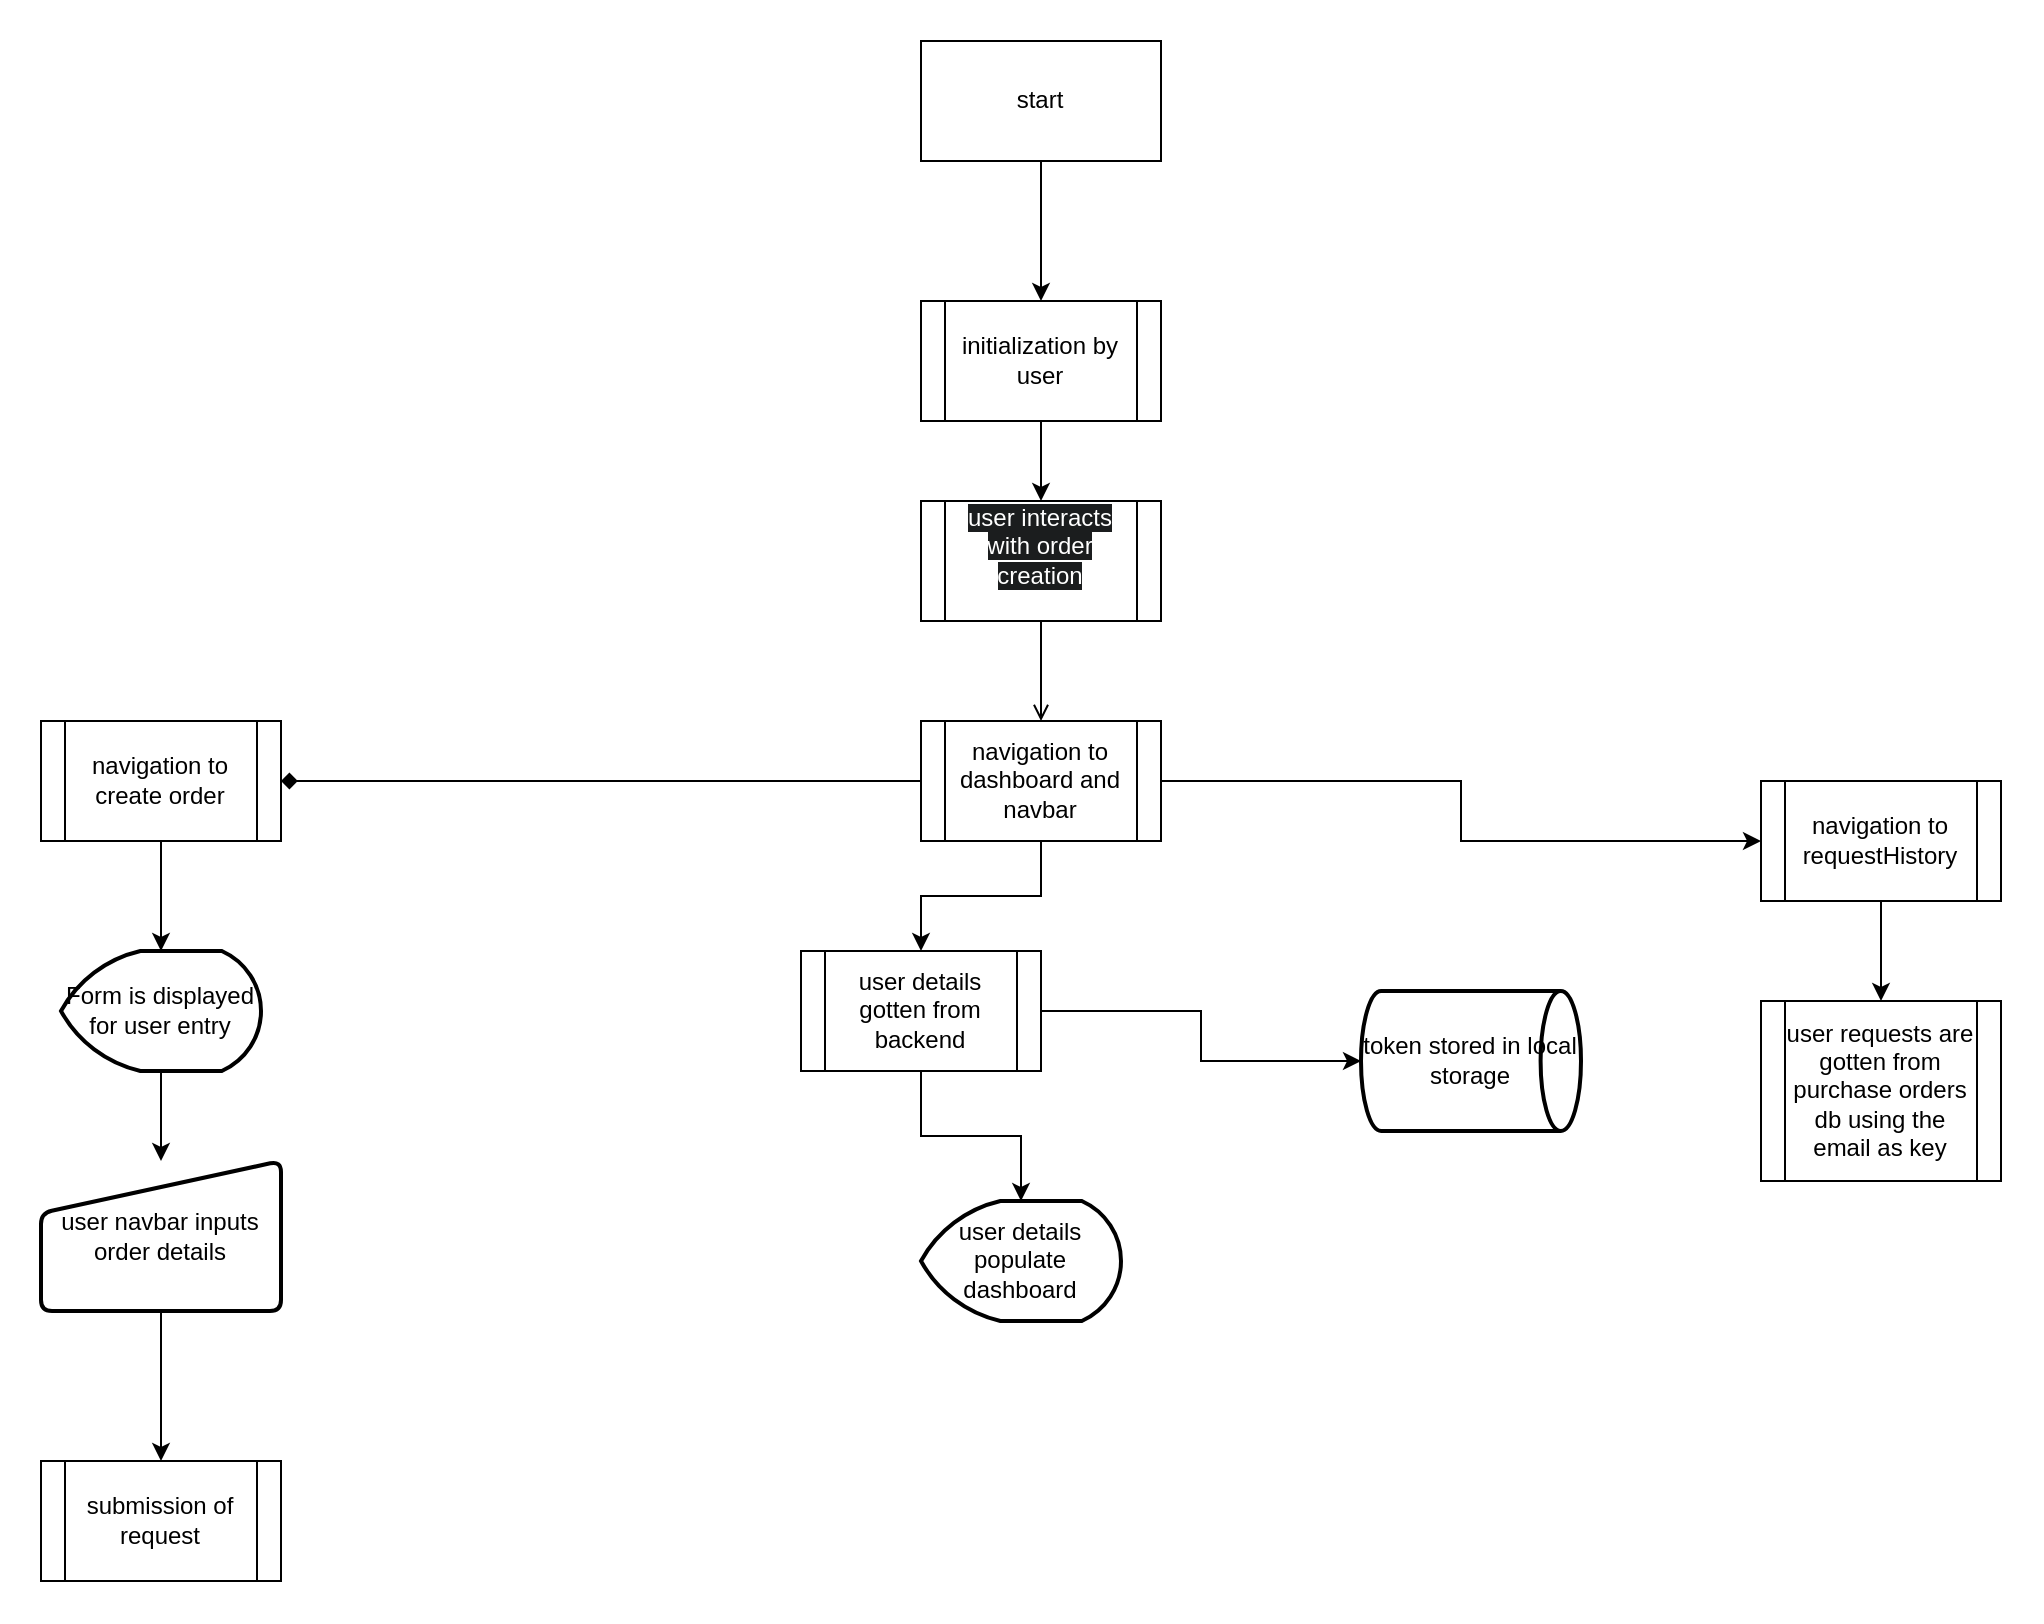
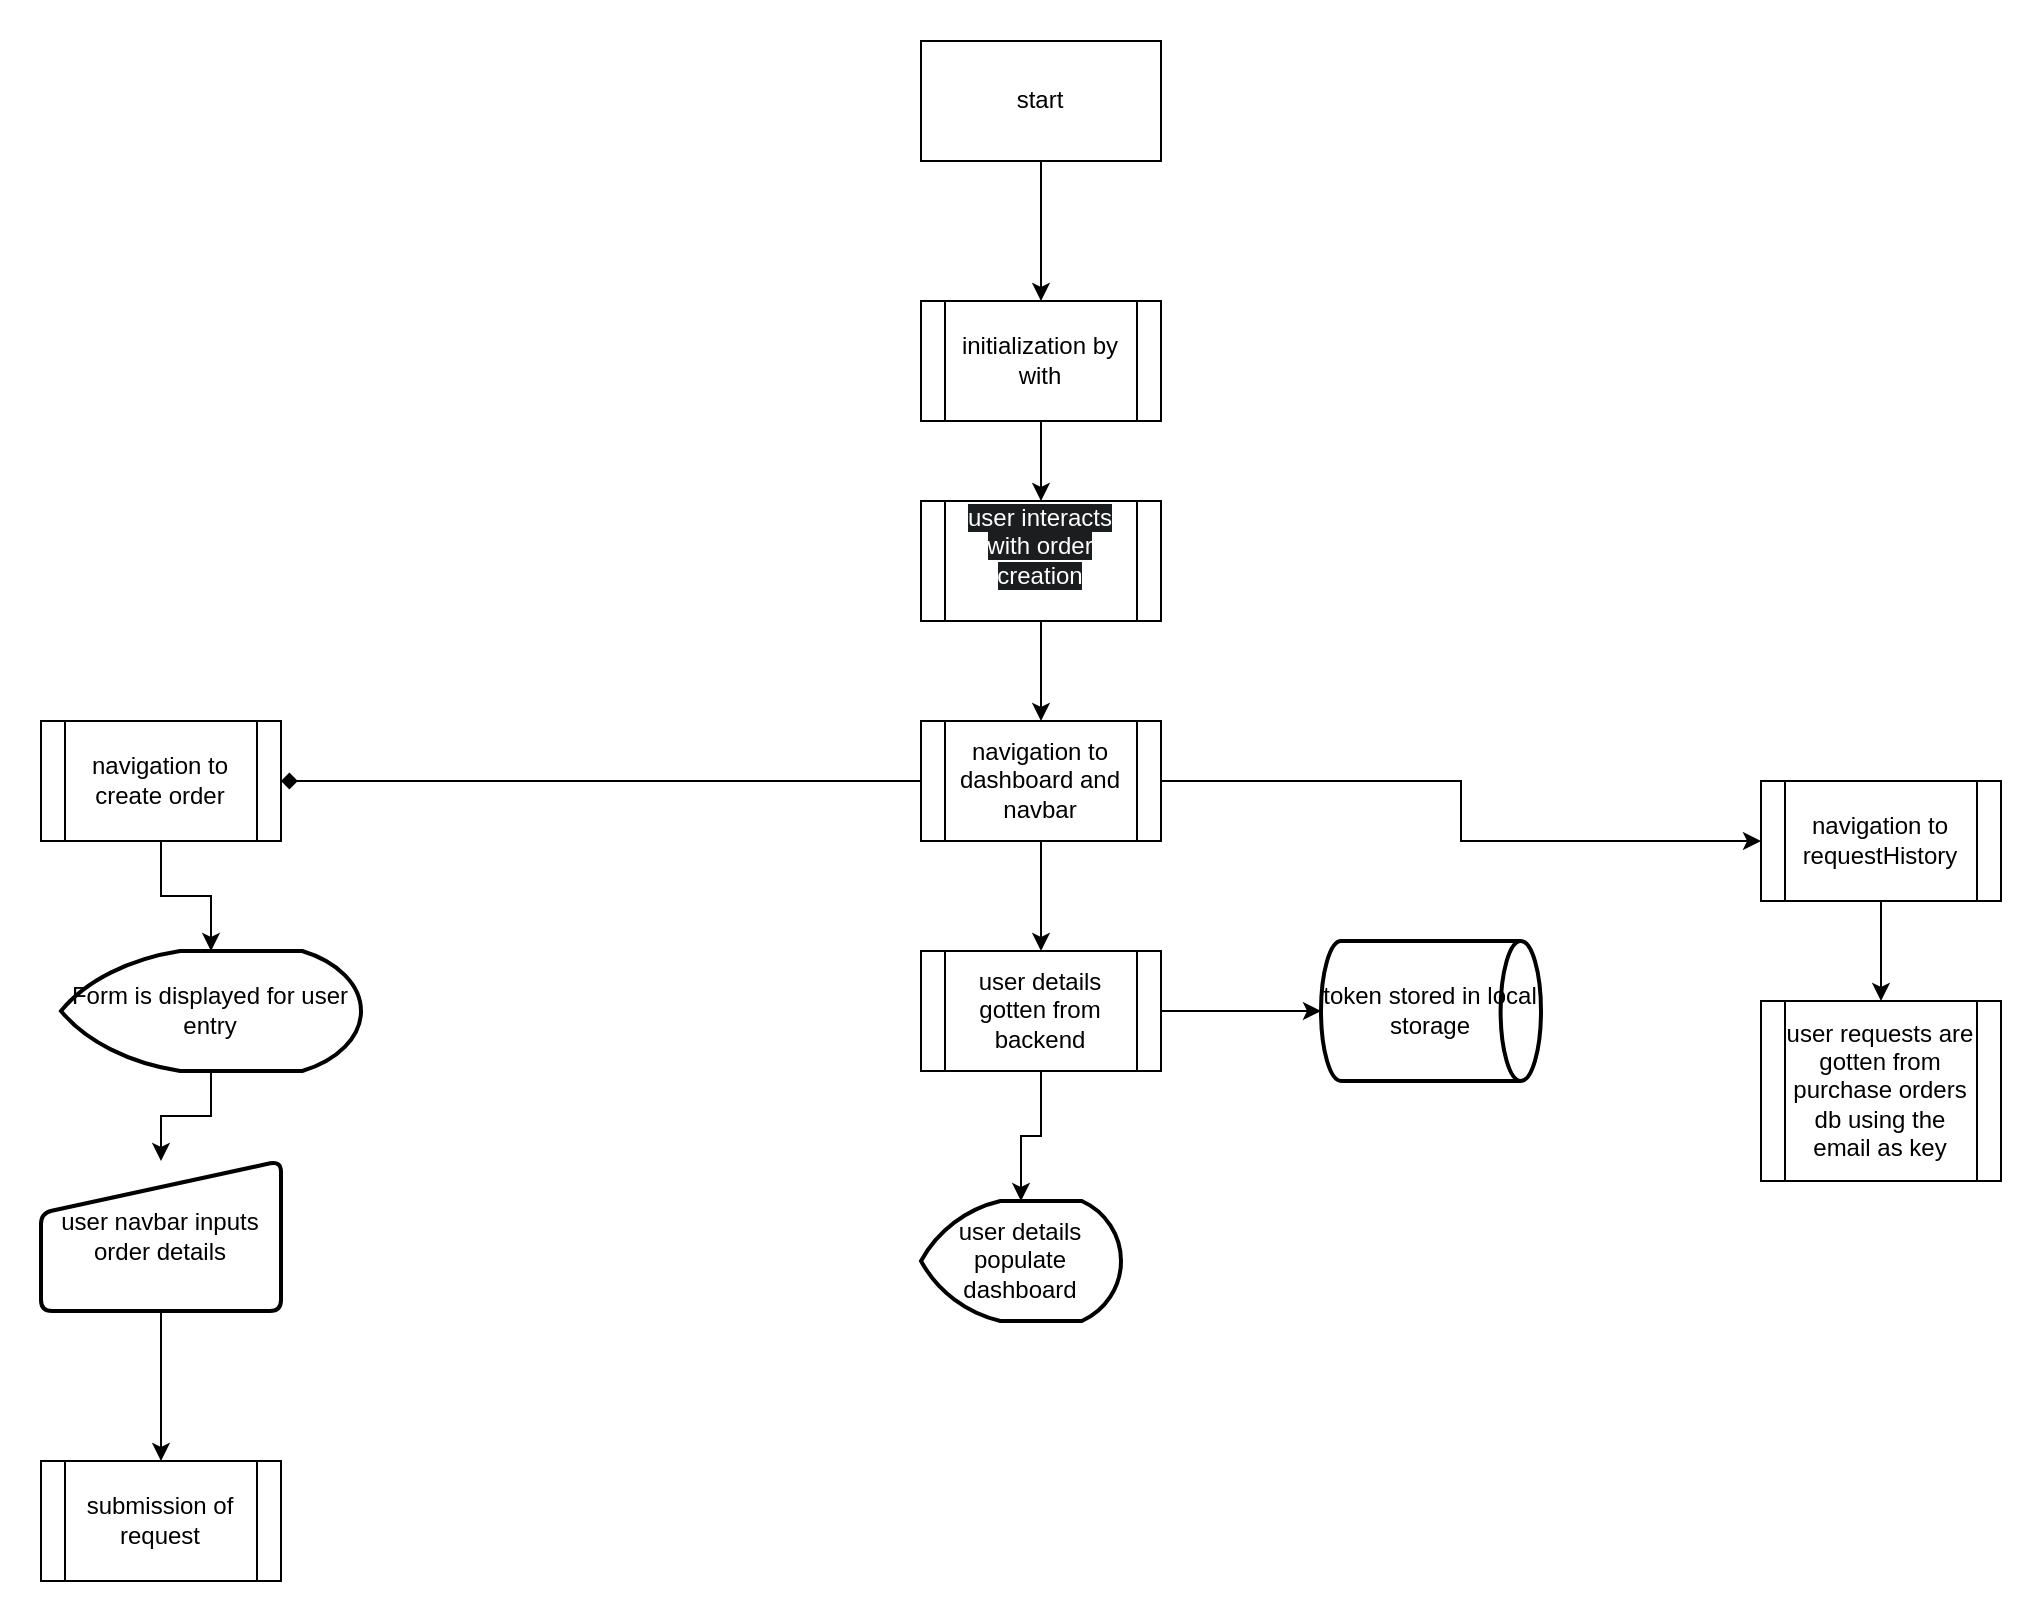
(1041, 361) -> (1041, 361)
(1041, 708) -> (1041, 706)
(161, 1011) -> (211, 1011)
(921, 1011) -> (1041, 1011)
(1471, 1061) -> (1431, 1011)
